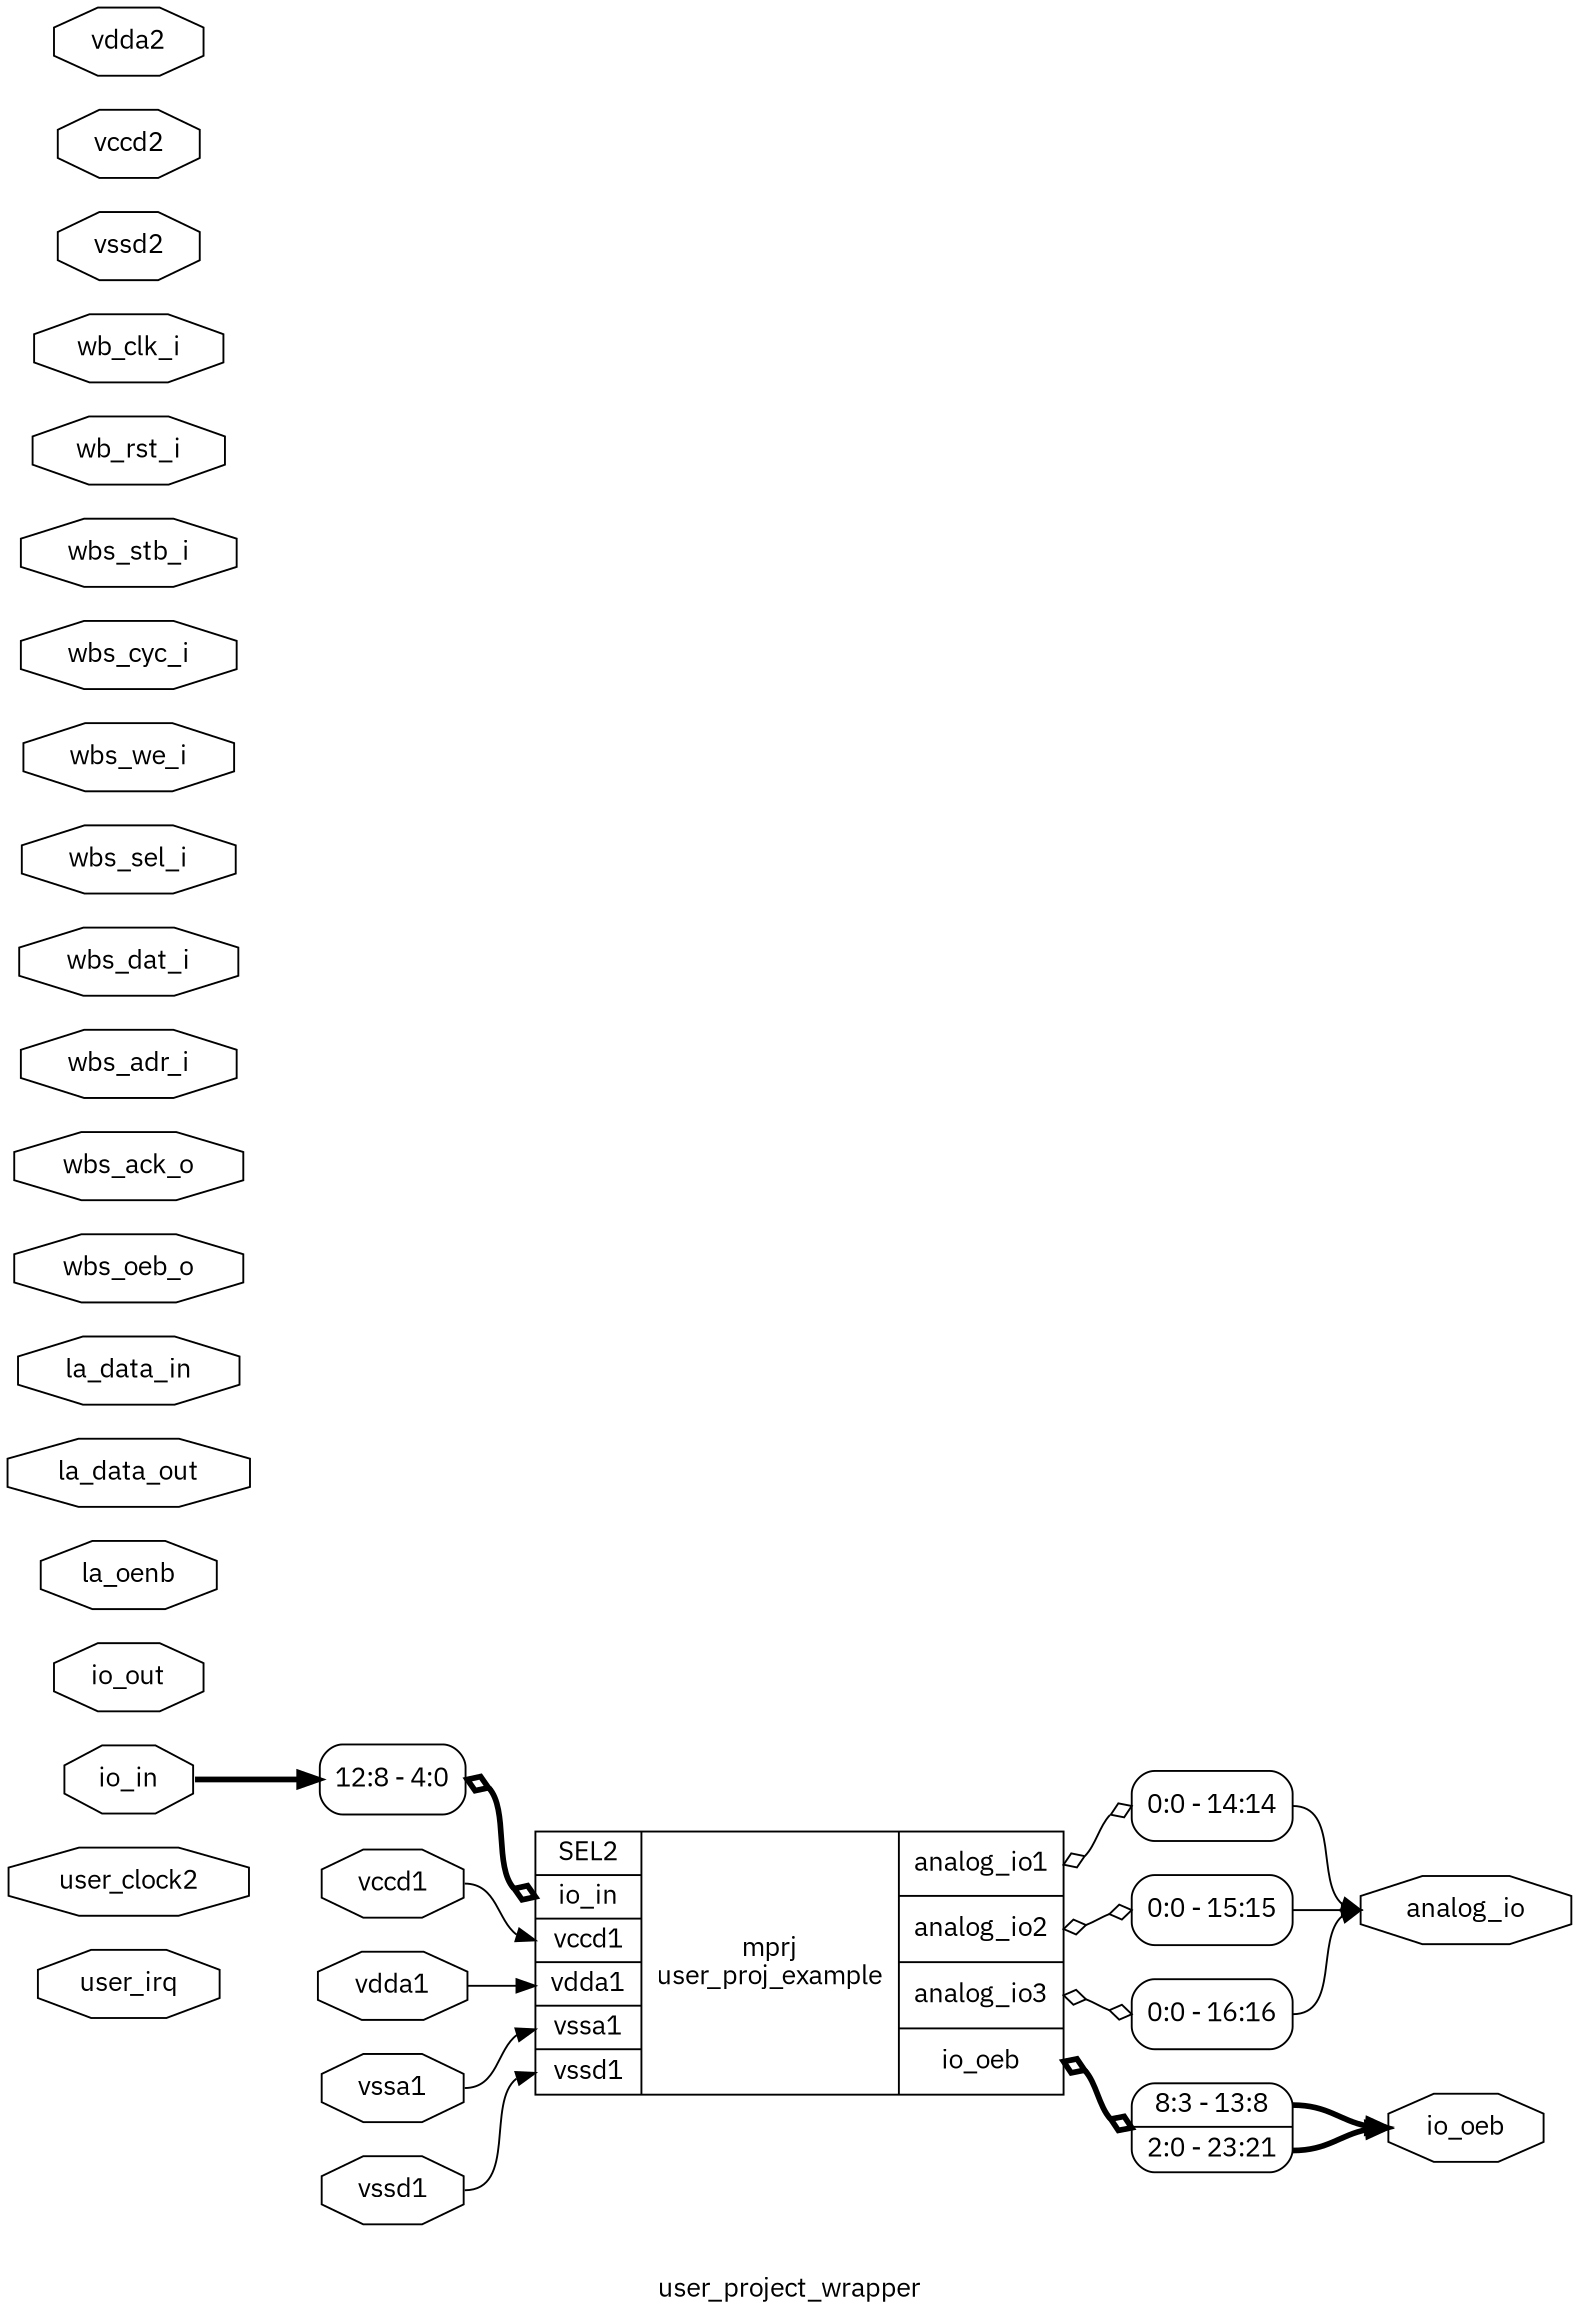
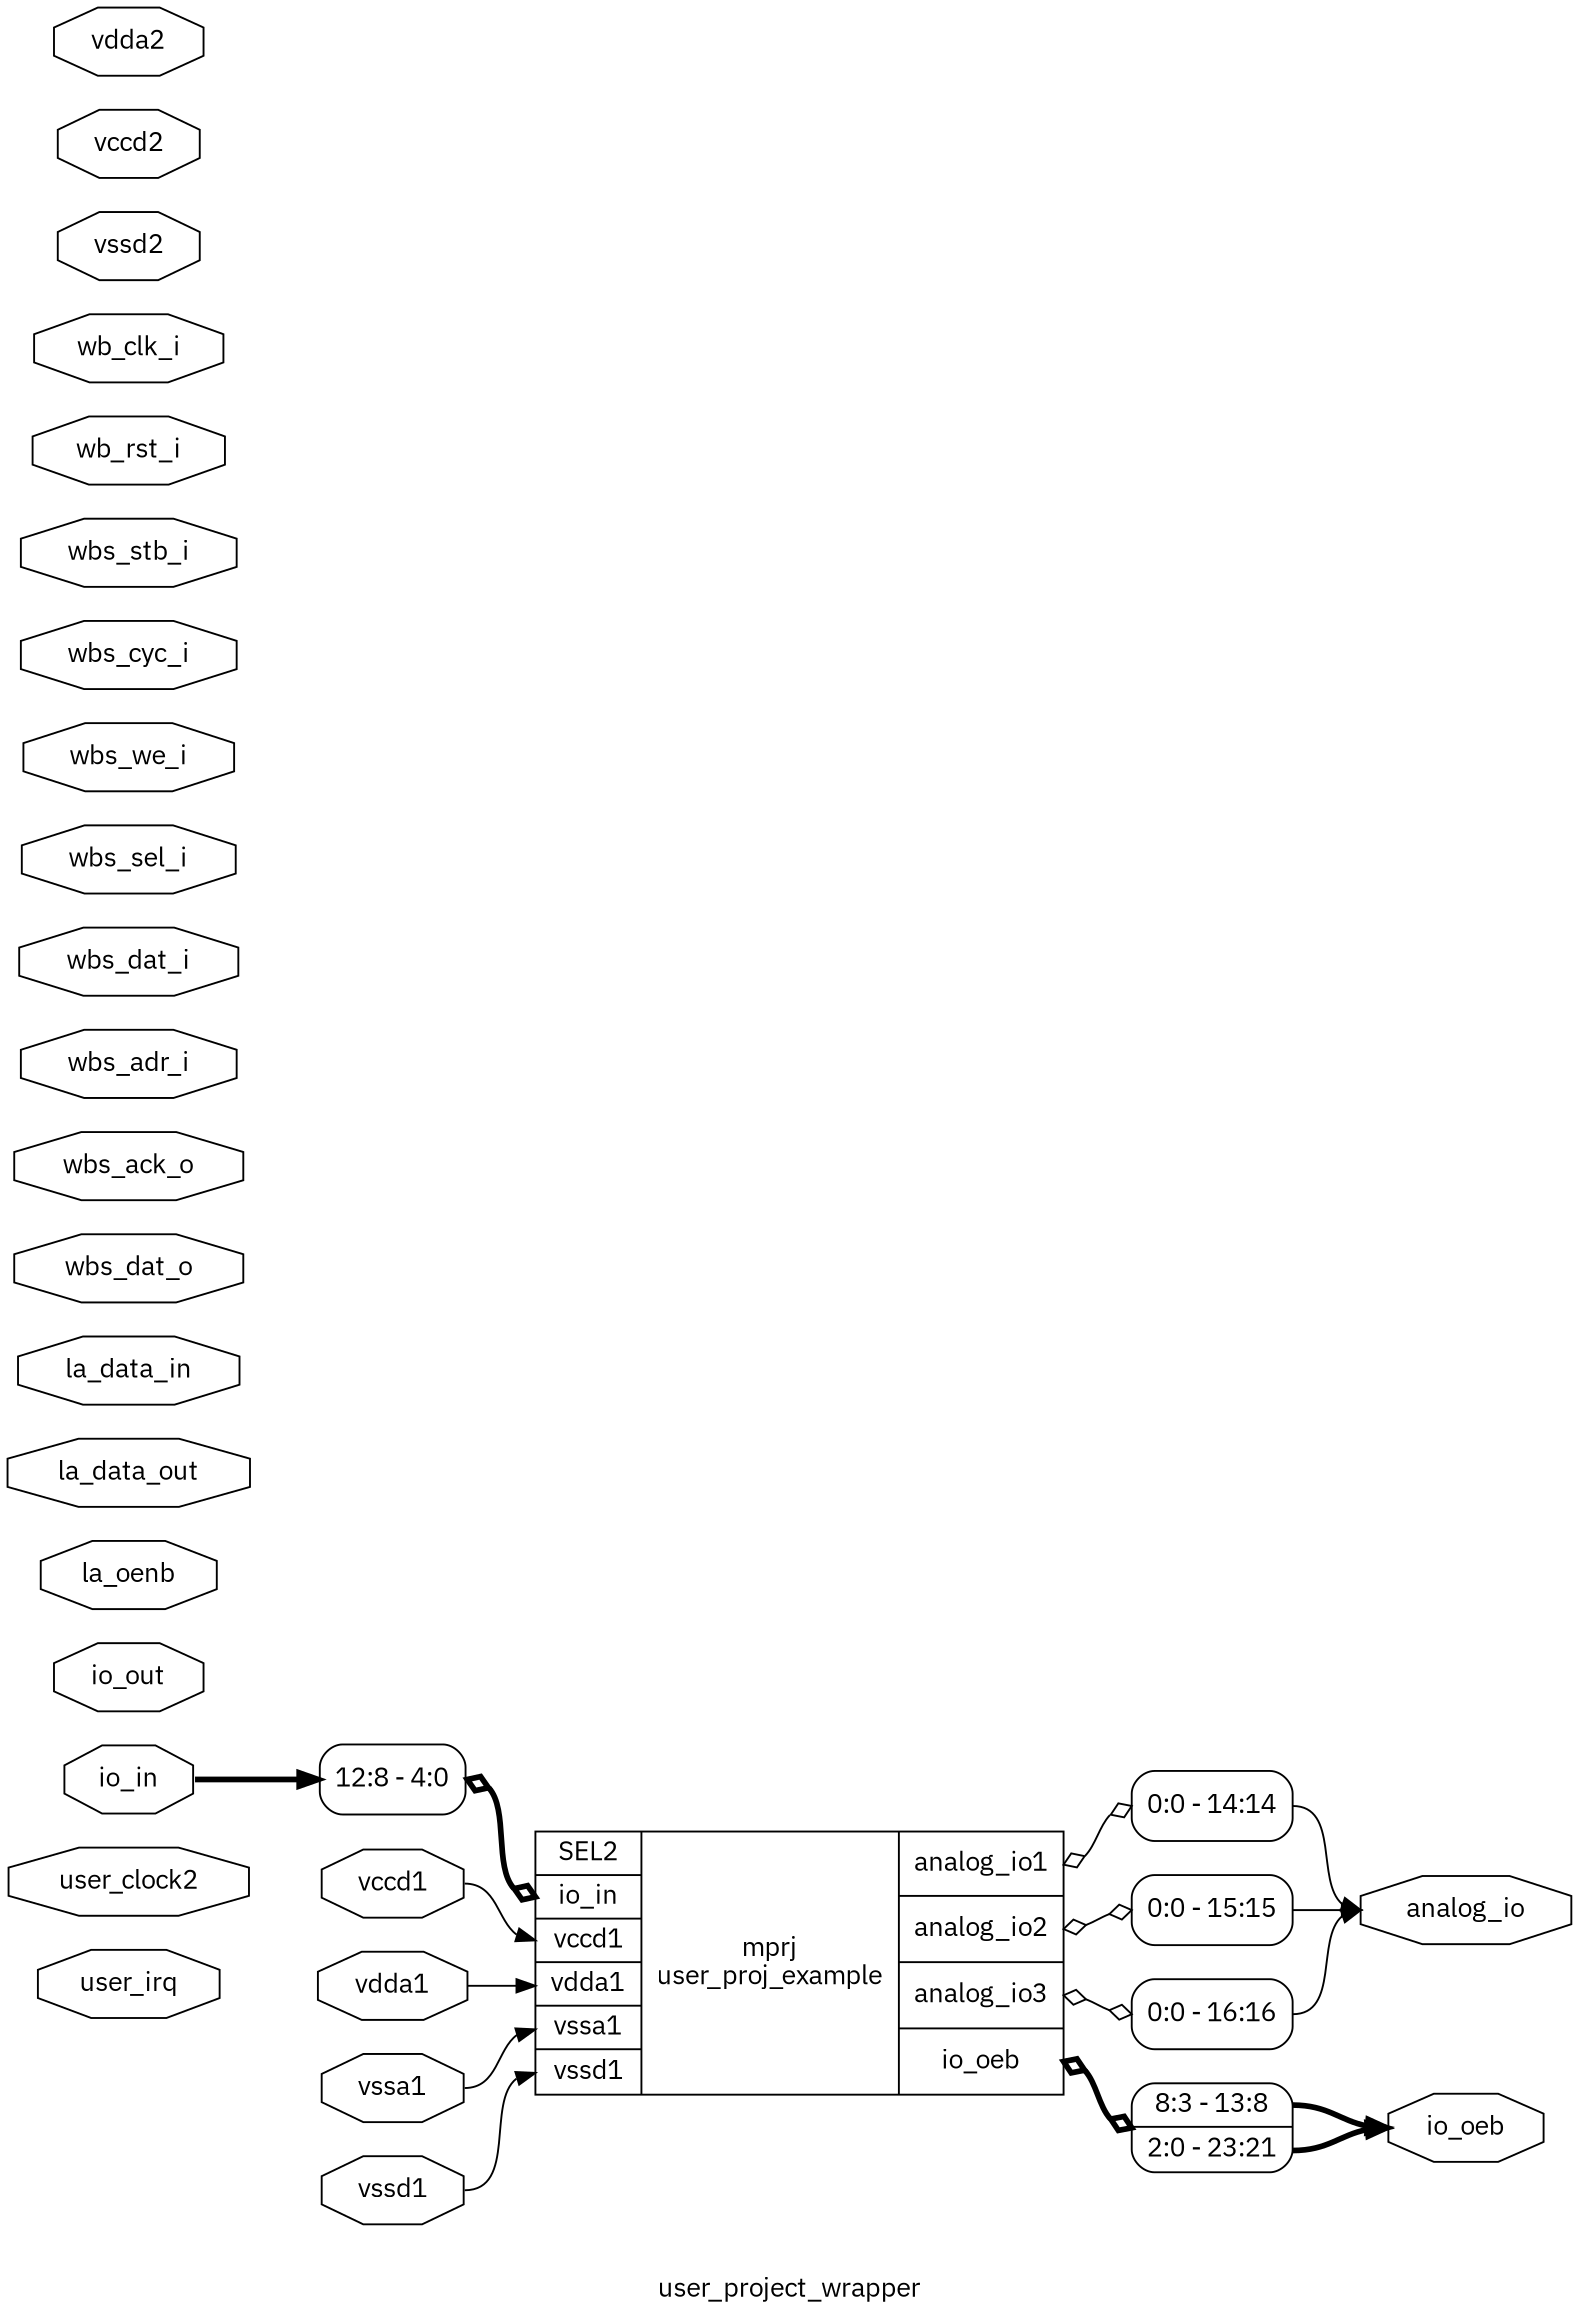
(129, 1268) -> (129, 1268)
